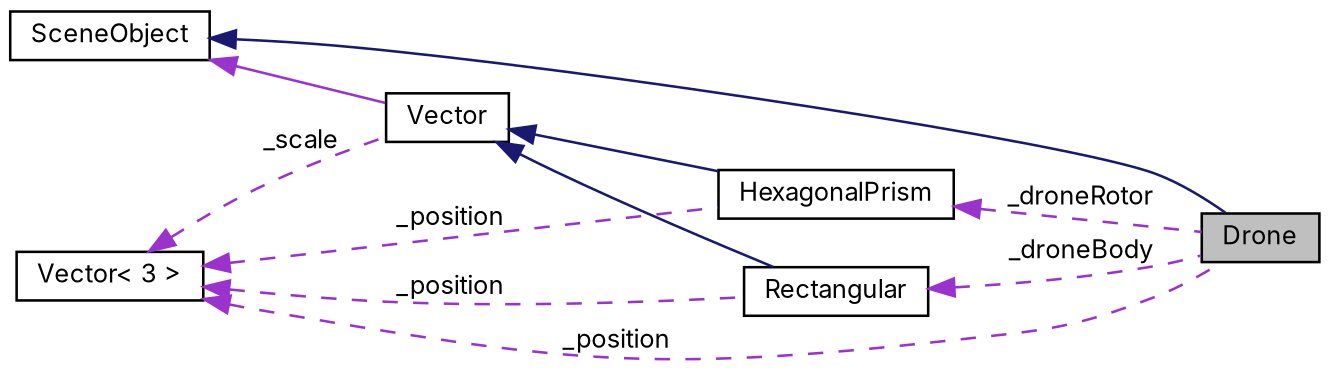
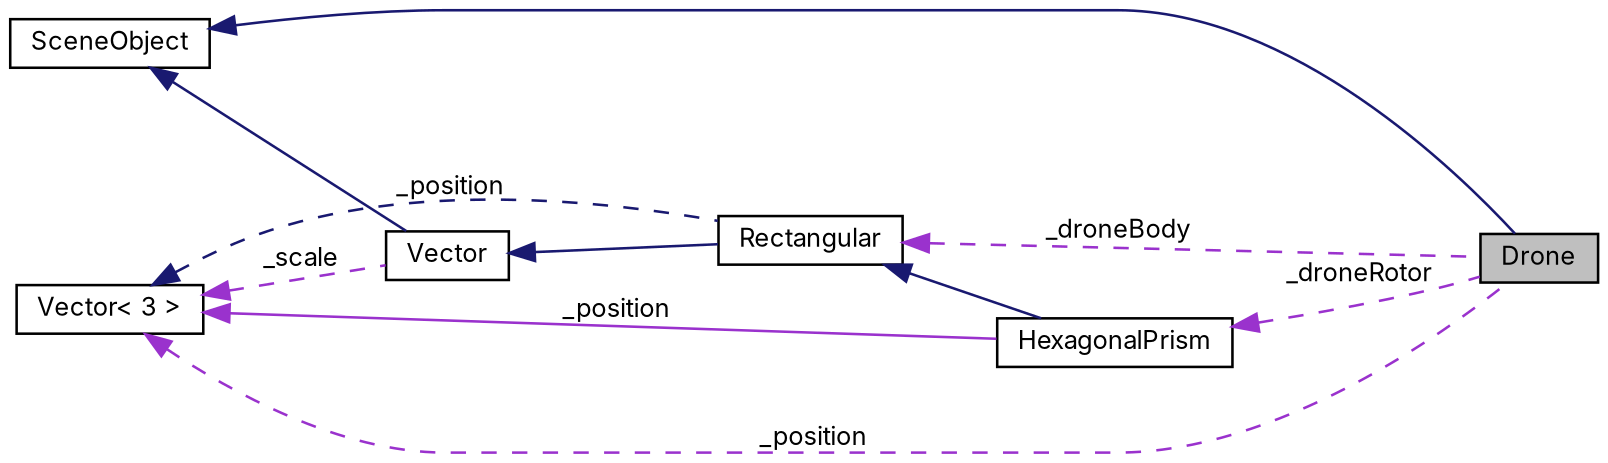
(310, 85) -> (289, 156)
(626, 153) -> (975, 296)
(474, 235) -> (613, 326)
(486, 304) -> (441, 201)
